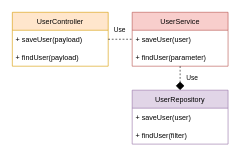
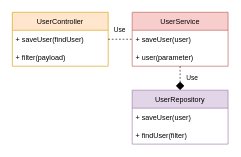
(52, 40) -> (54, 40)
(51, 58) -> (46, 58)
(176, 58) -> (169, 58)
